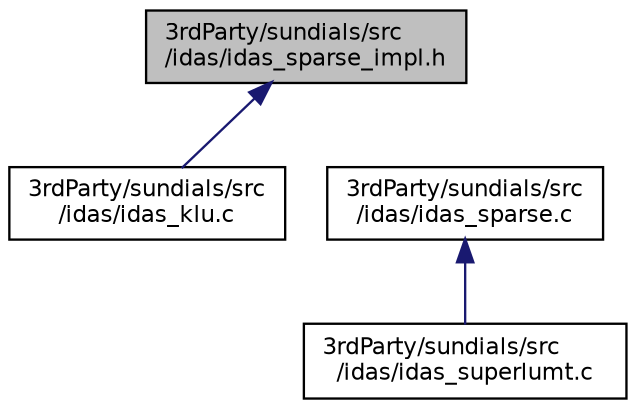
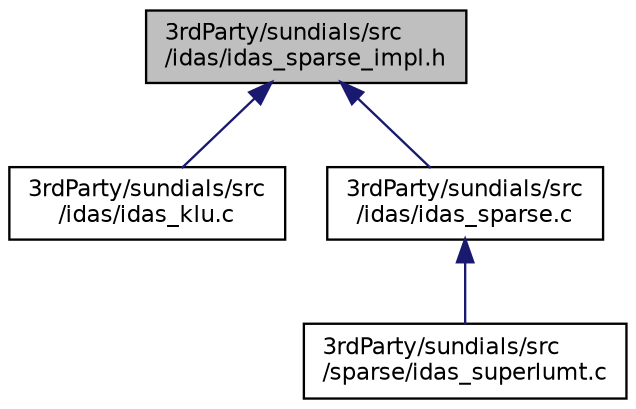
none -> (394, 133)
(465, 361) -> (465, 361)
